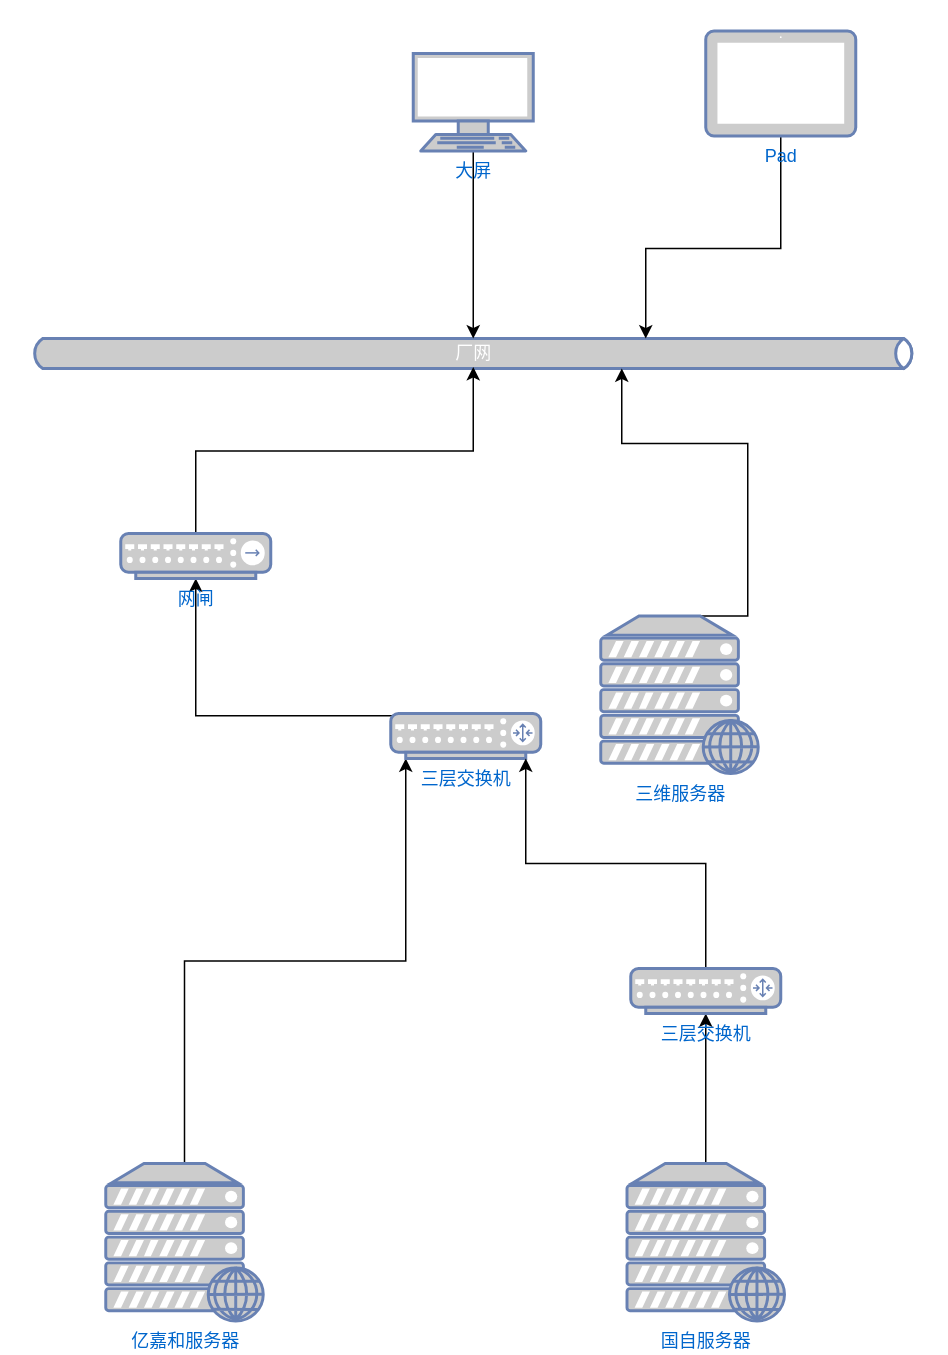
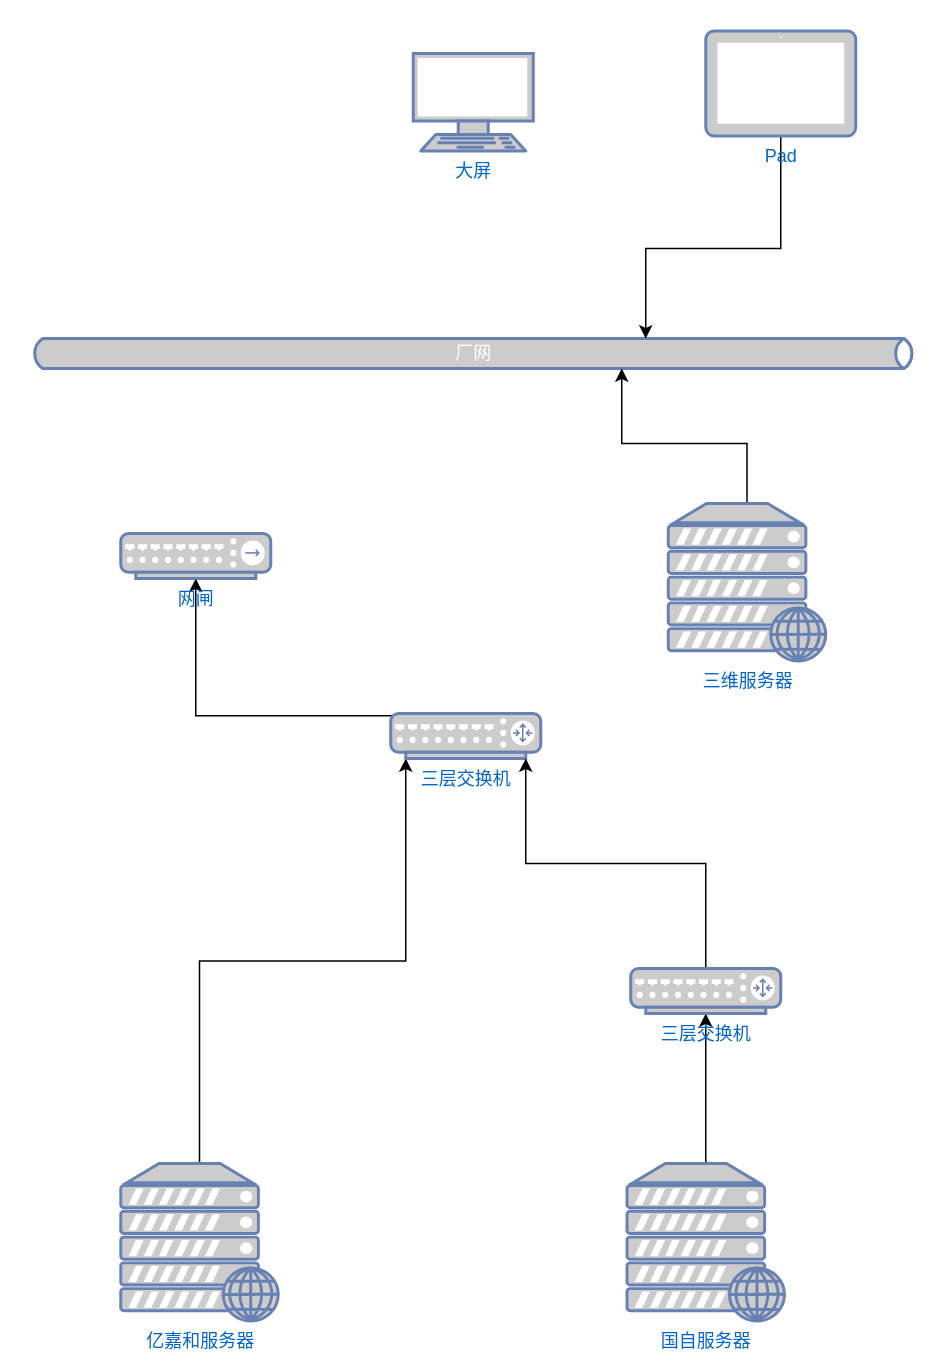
(473, 239) -> none
(330, 451) -> none
(680, 695) -> (747, 582)
(185, 1242) -> (200, 1242)
